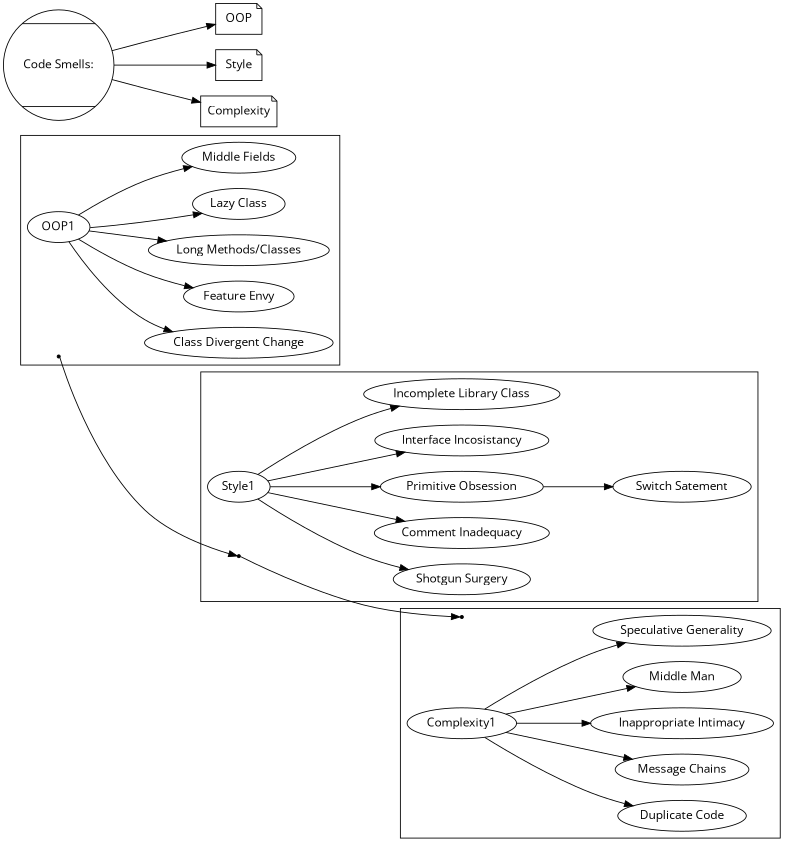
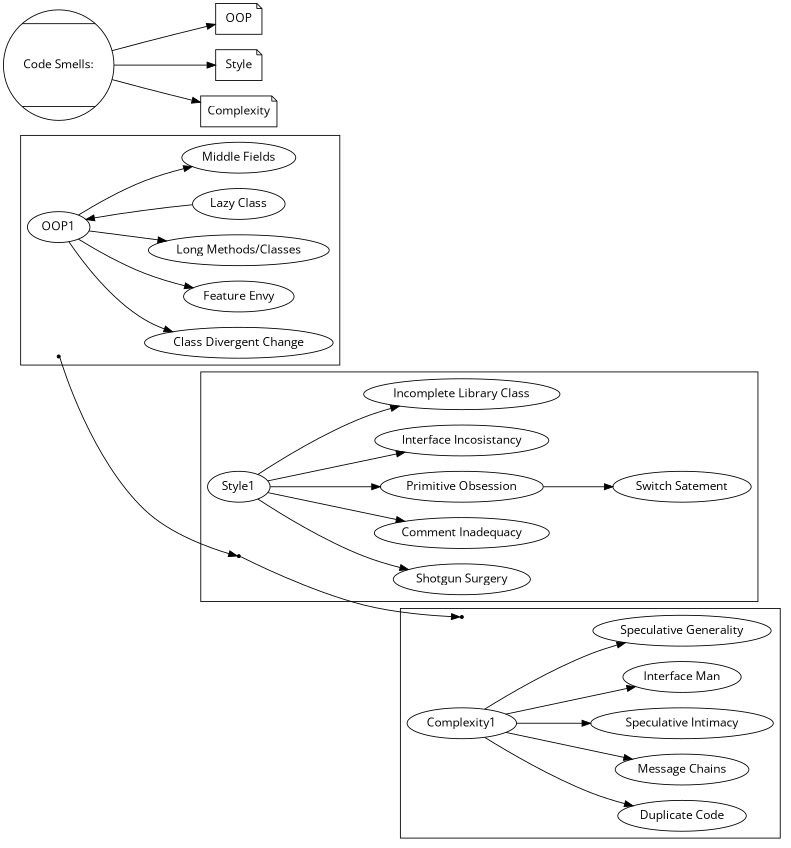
(142, 222) -> (143, 210)
(682, 677) -> (682, 677)
(682, 723) -> (682, 723)
